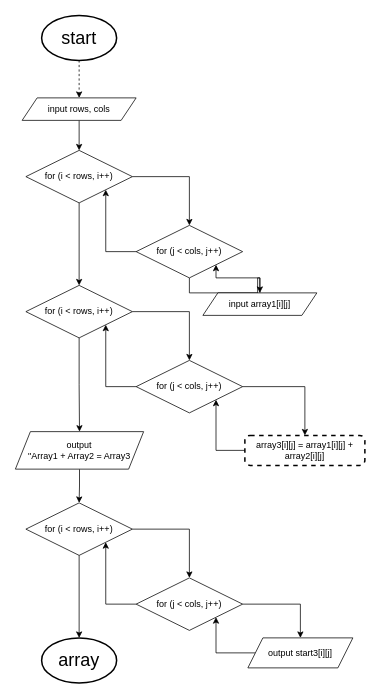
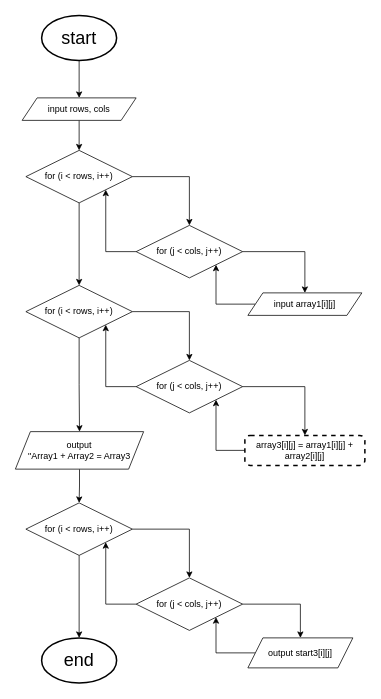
(79, 77) -> (79, 77)
(260, 304) -> (305, 304)
(79, 660) -> (79, 660)
